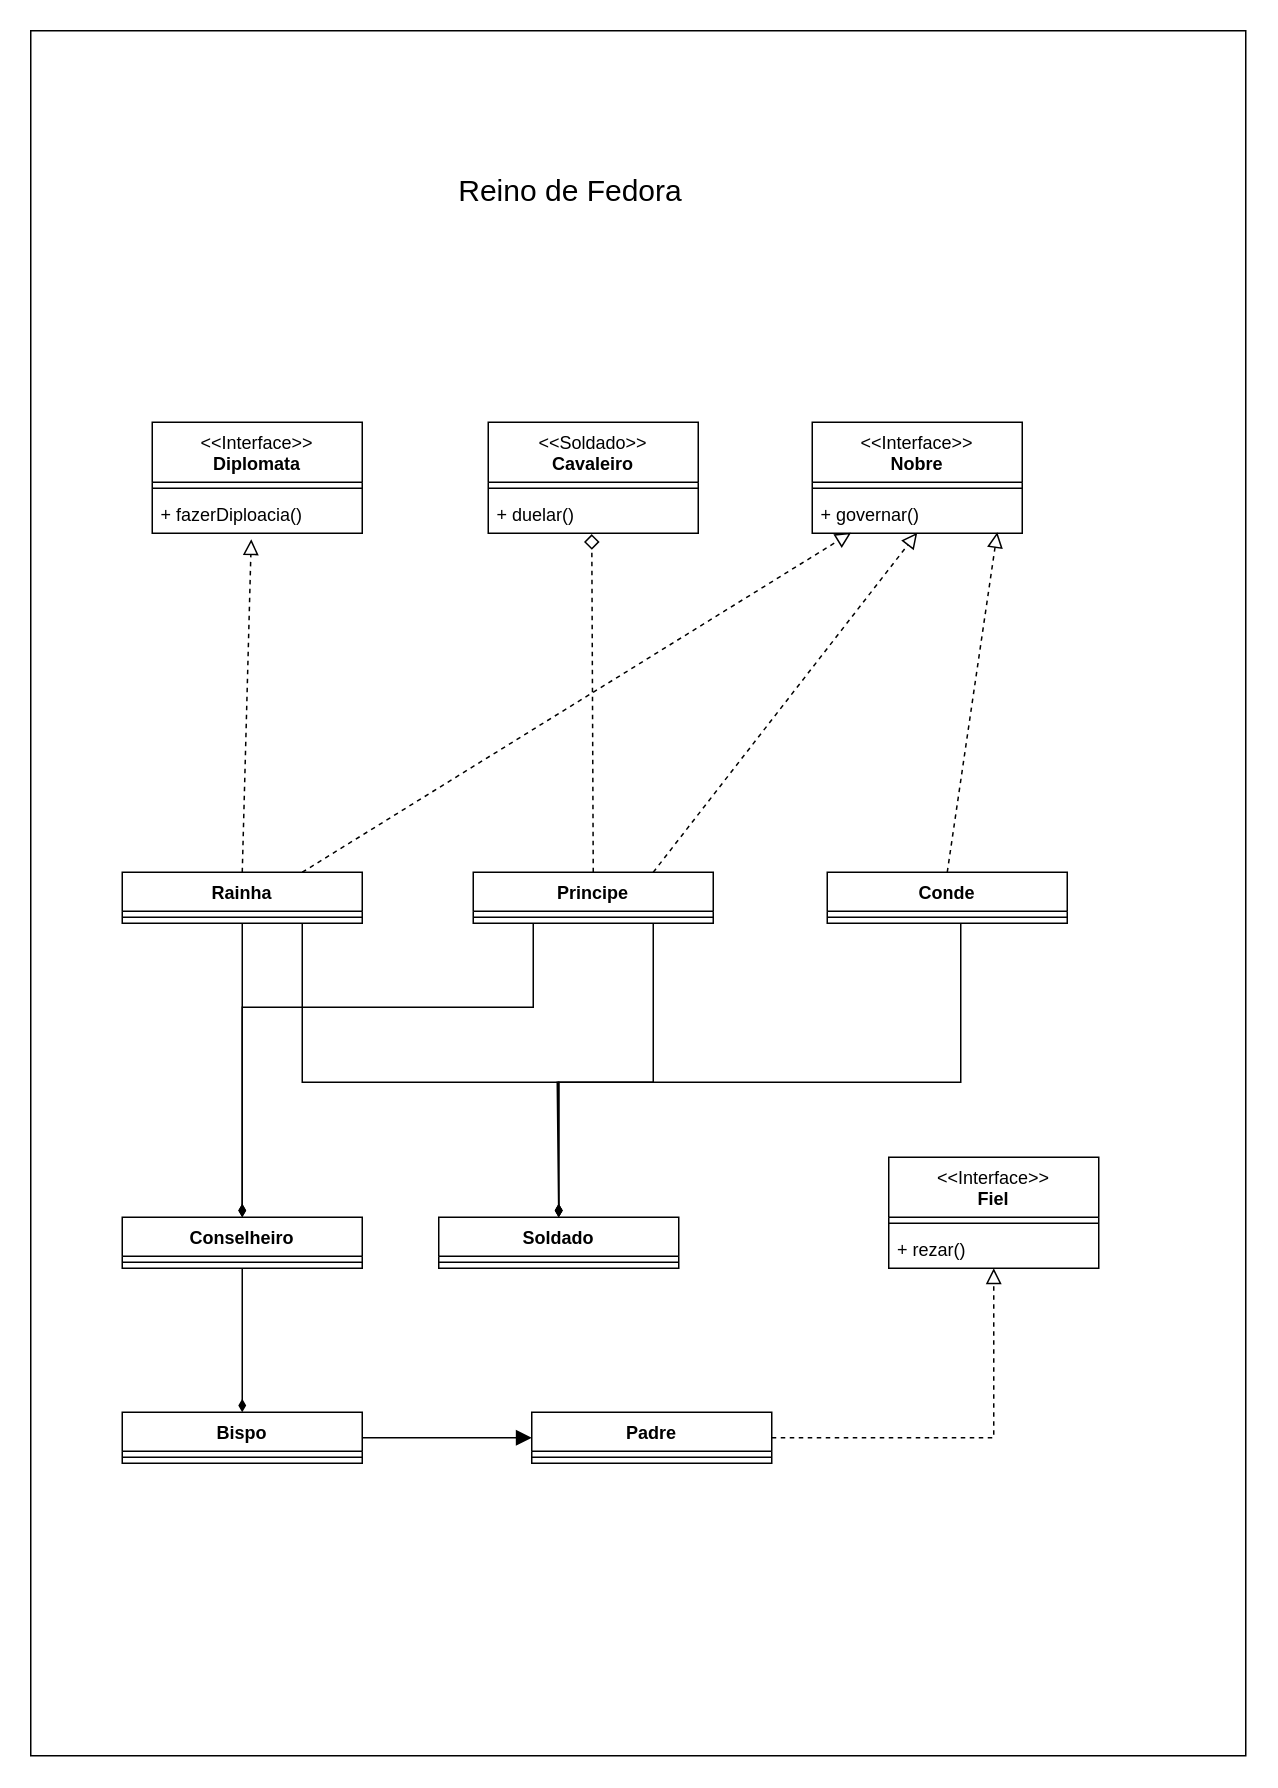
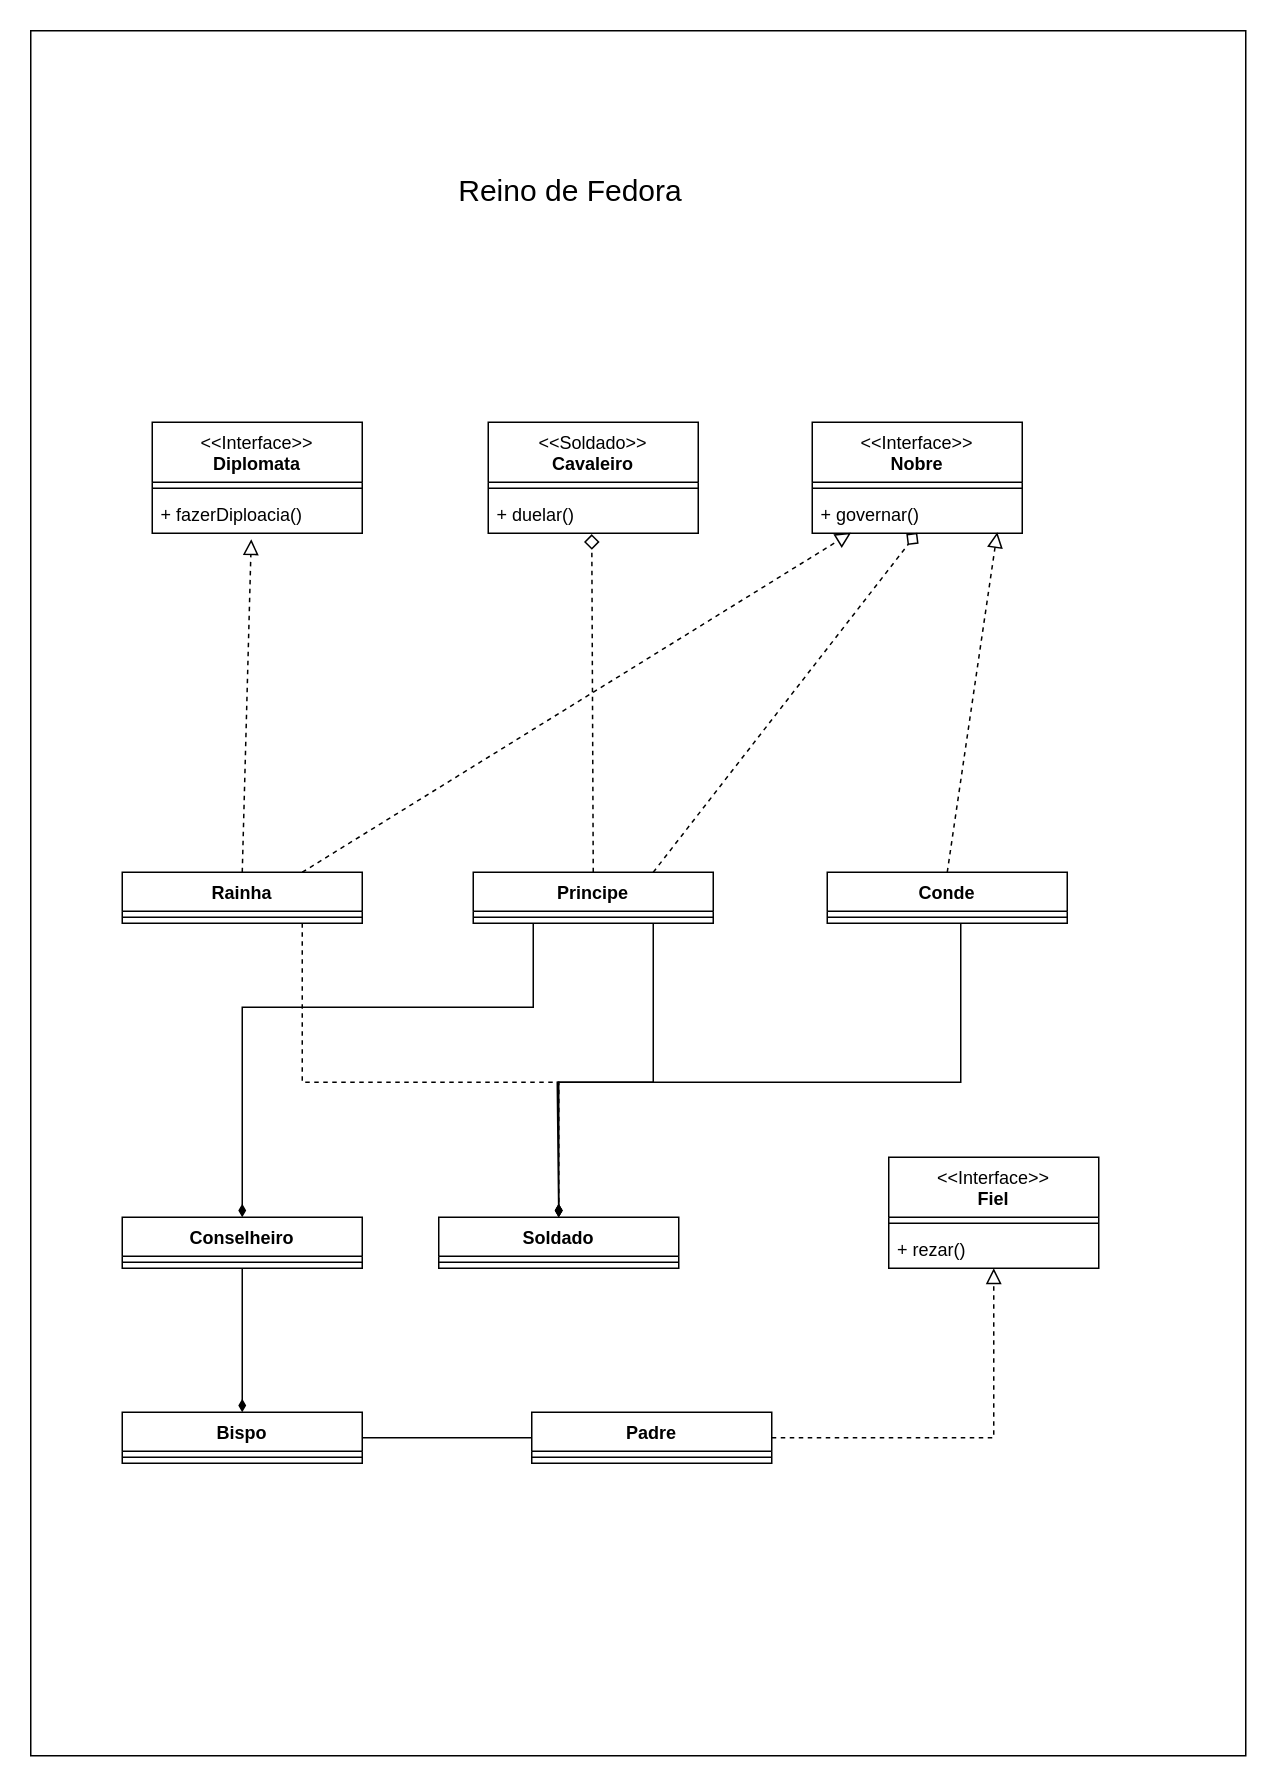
(907, 546) -> (907, 546)
(242, 965) -> none
(350, 1082) -> (350, 1082)
(515, 1438) -> (522, 1438)
